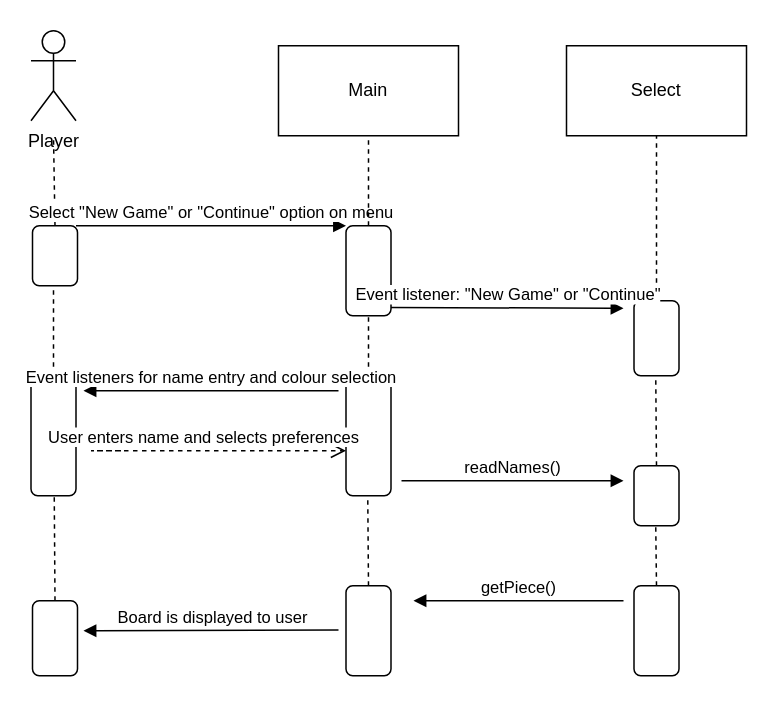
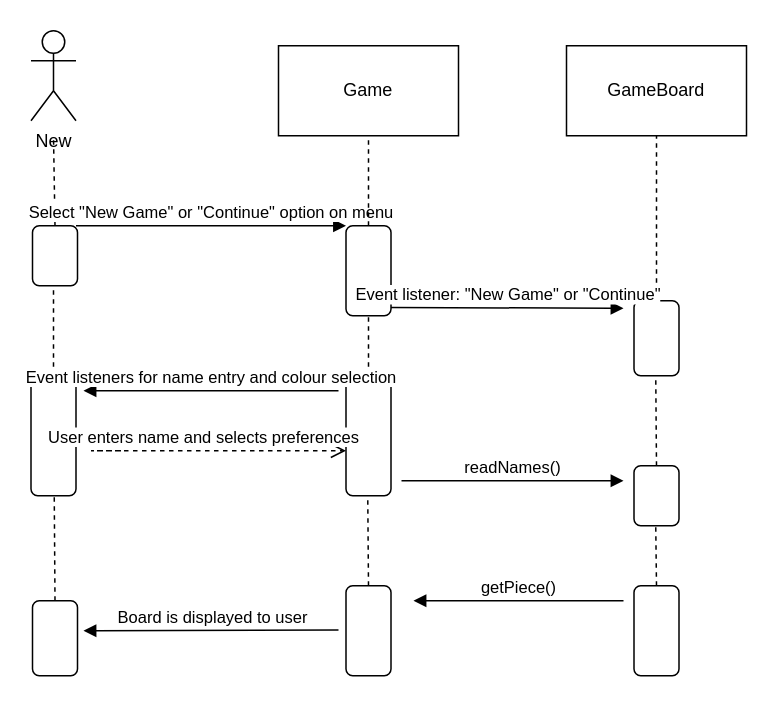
(368, 91) -> (368, 91)
(656, 91) -> (656, 91)
(54, 142) -> (54, 142)
